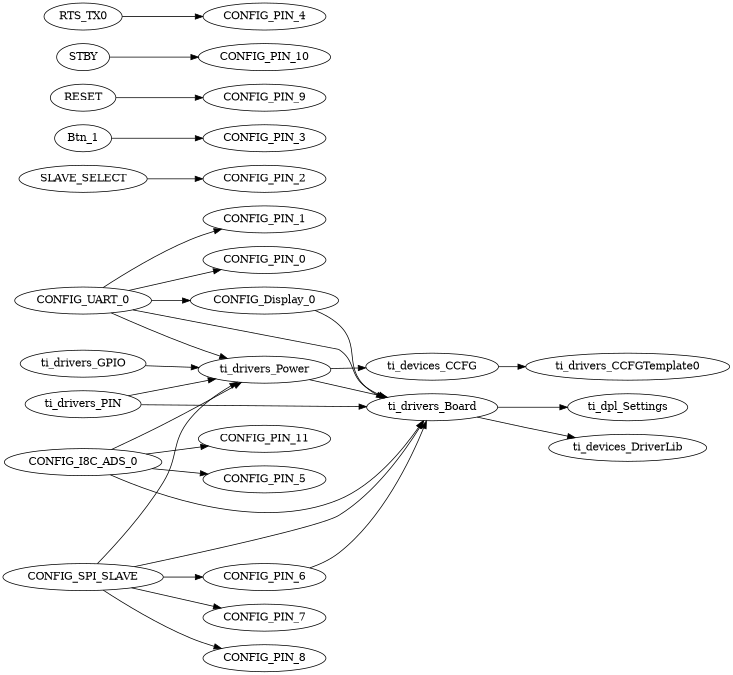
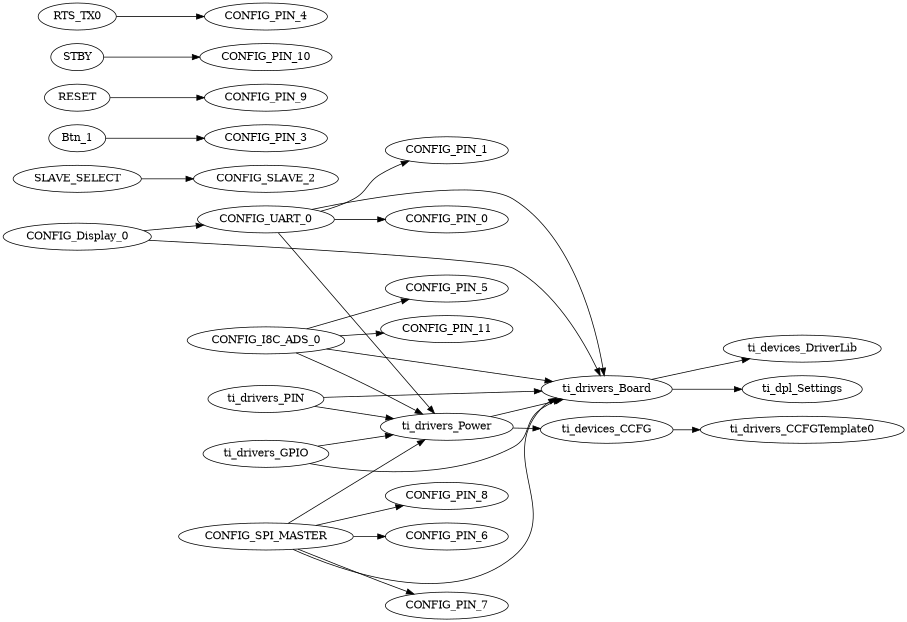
(264, 179) -> (266, 179)
(167, 301) -> (170, 228)
(380, 509) -> (444, 468)
(83, 577) -> (266, 536)
